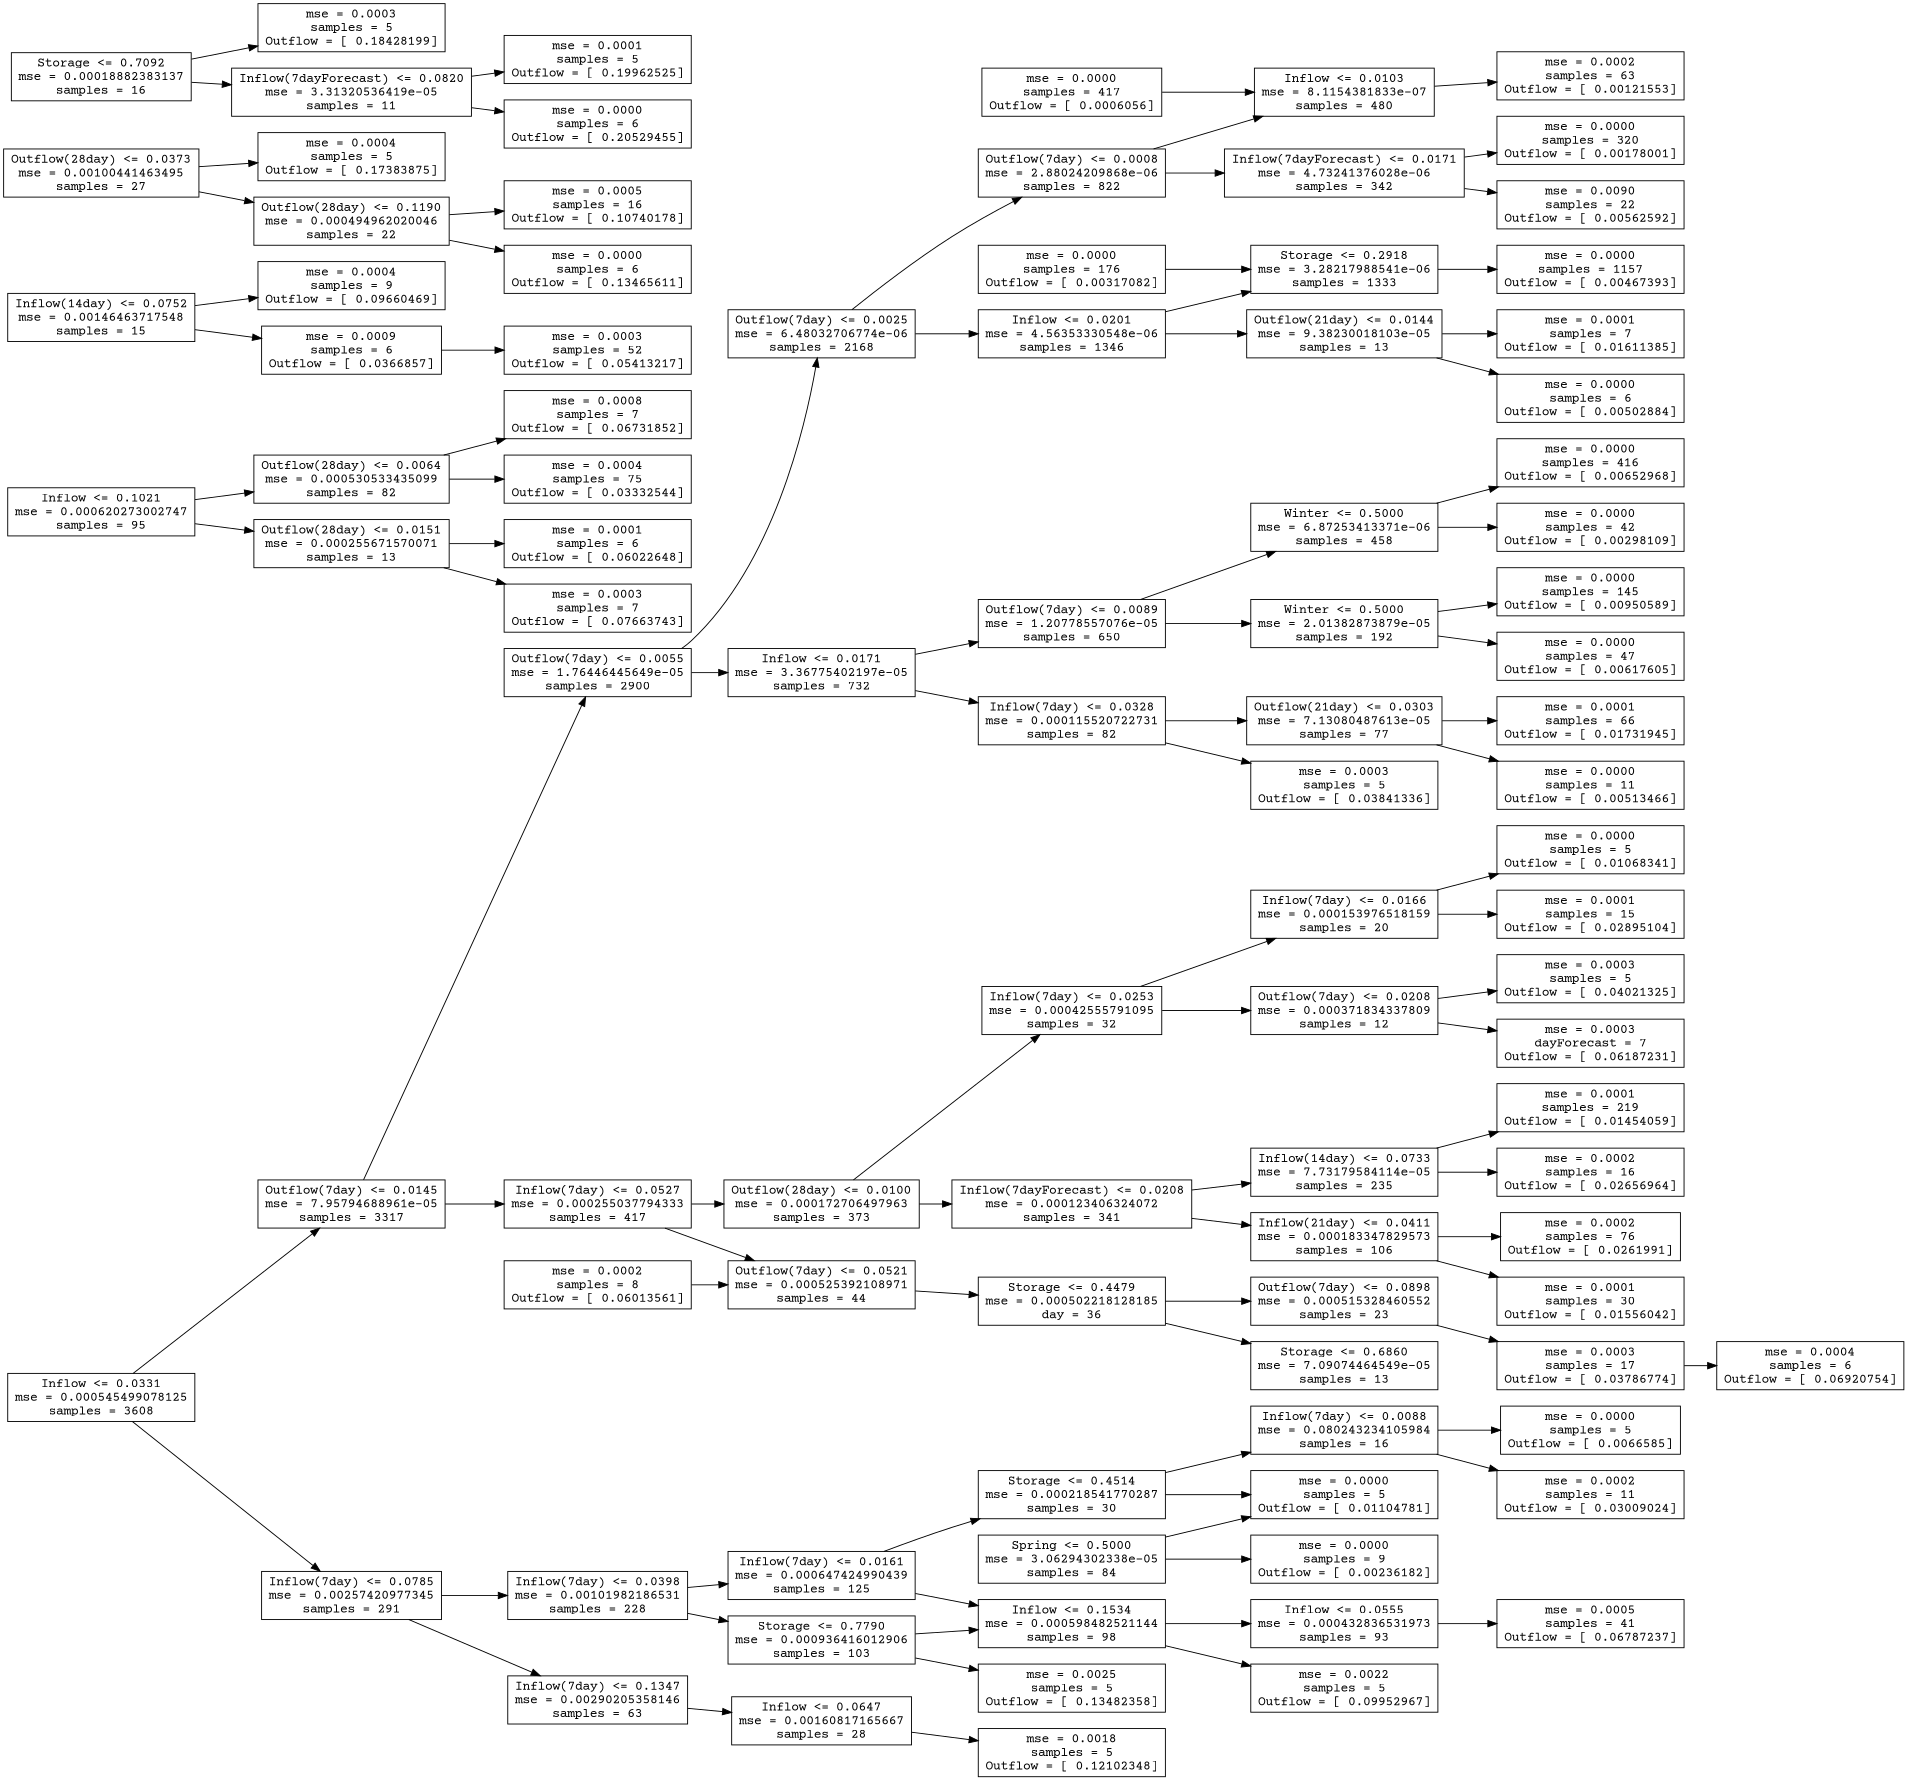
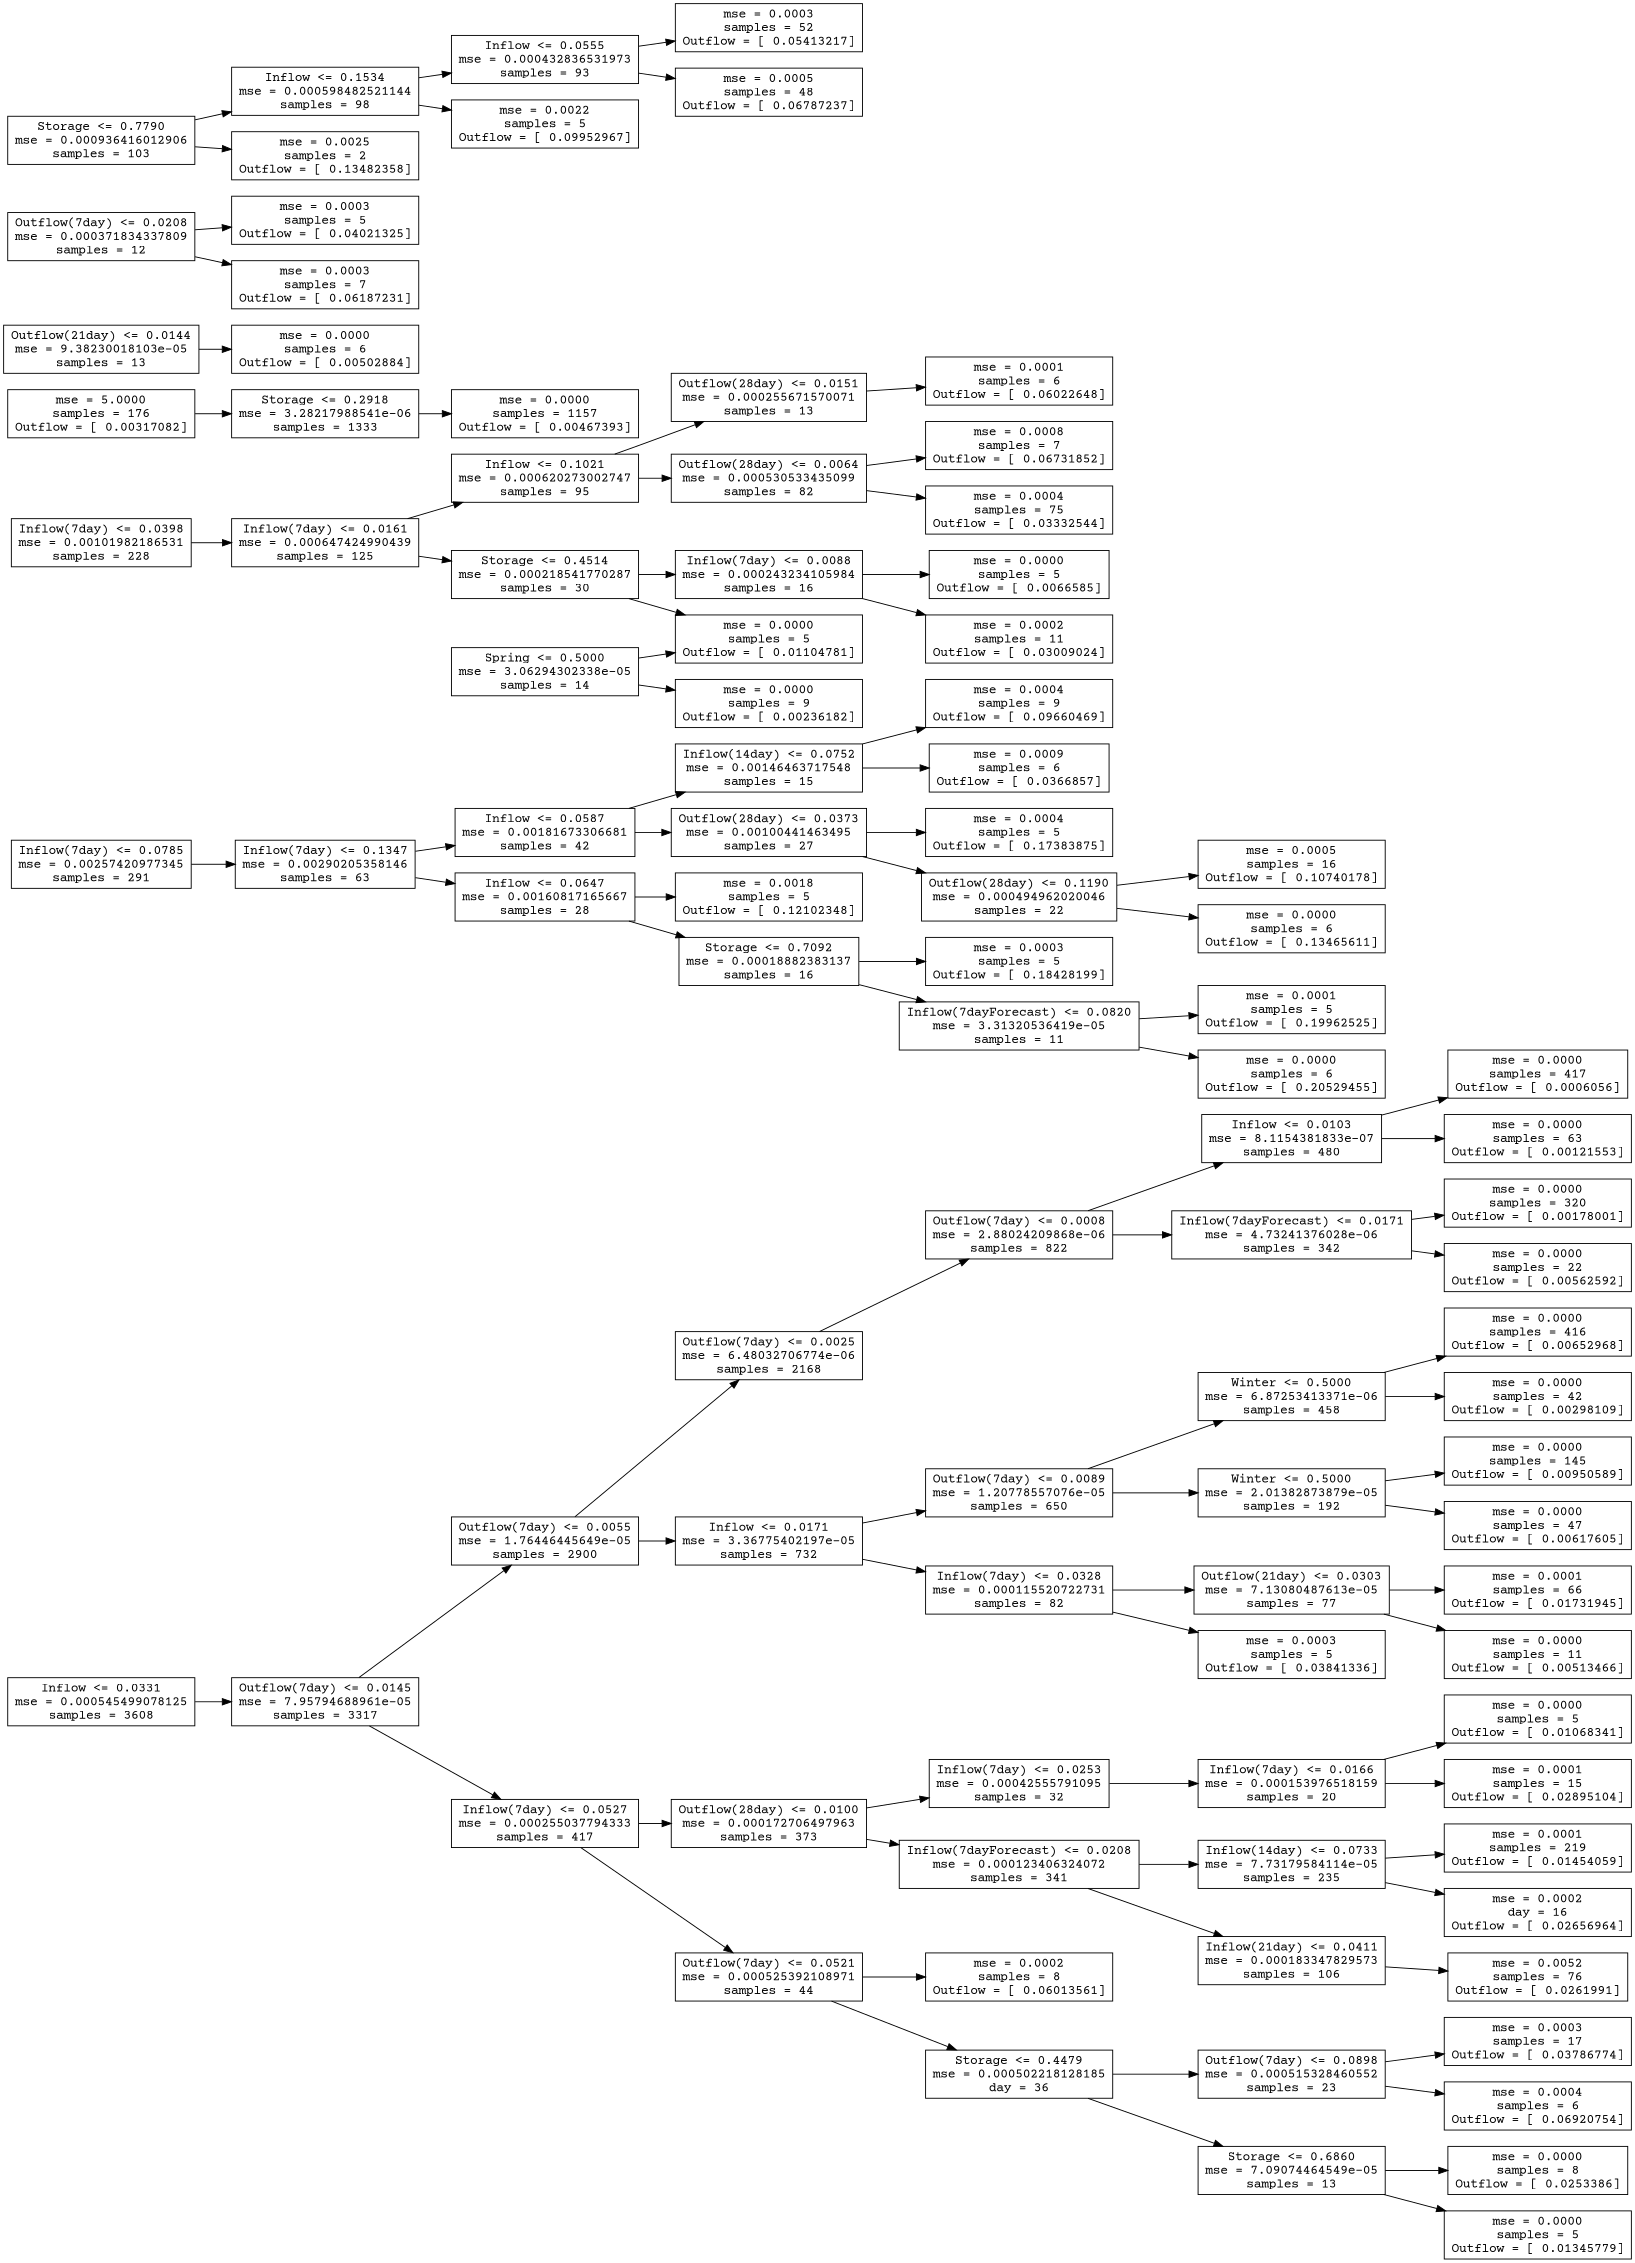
(1590, 76) -> (1538, 1139)
(1204, 92) -> (1410, 1108)
(1590, 205) -> (1538, 1268)
(1072, 269) -> (101, 414)
(1072, 334) -> none
(1590, 334) -> none
(468, 350) -> (652, 44)
(598, 608) -> none
none -> (545, 832)
none -> (652, 928)
(1202, 1011) -> none
(1590, 1043) -> (325, 285)
(1590, 1172) -> (1538, 1912)
(1590, 1237) -> (1538, 1977)
(705, 1285) -> (889, 1977)
(1590, 1301) -> none
(1696, 1366) -> (1410, 2089)
(1344, 1430) -> (769, 575)
(223, 1493) -> none
(1072, 1559) -> (545, 672)
(470, 1595) -> none
(942, 1599) -> (431, 512)
(703, 1616) -> none
(1590, 1624) -> (769, 92)
(1072, 1688) -> (325, 156)
none -> (1538, 2170)
none -> (1538, 2235)
